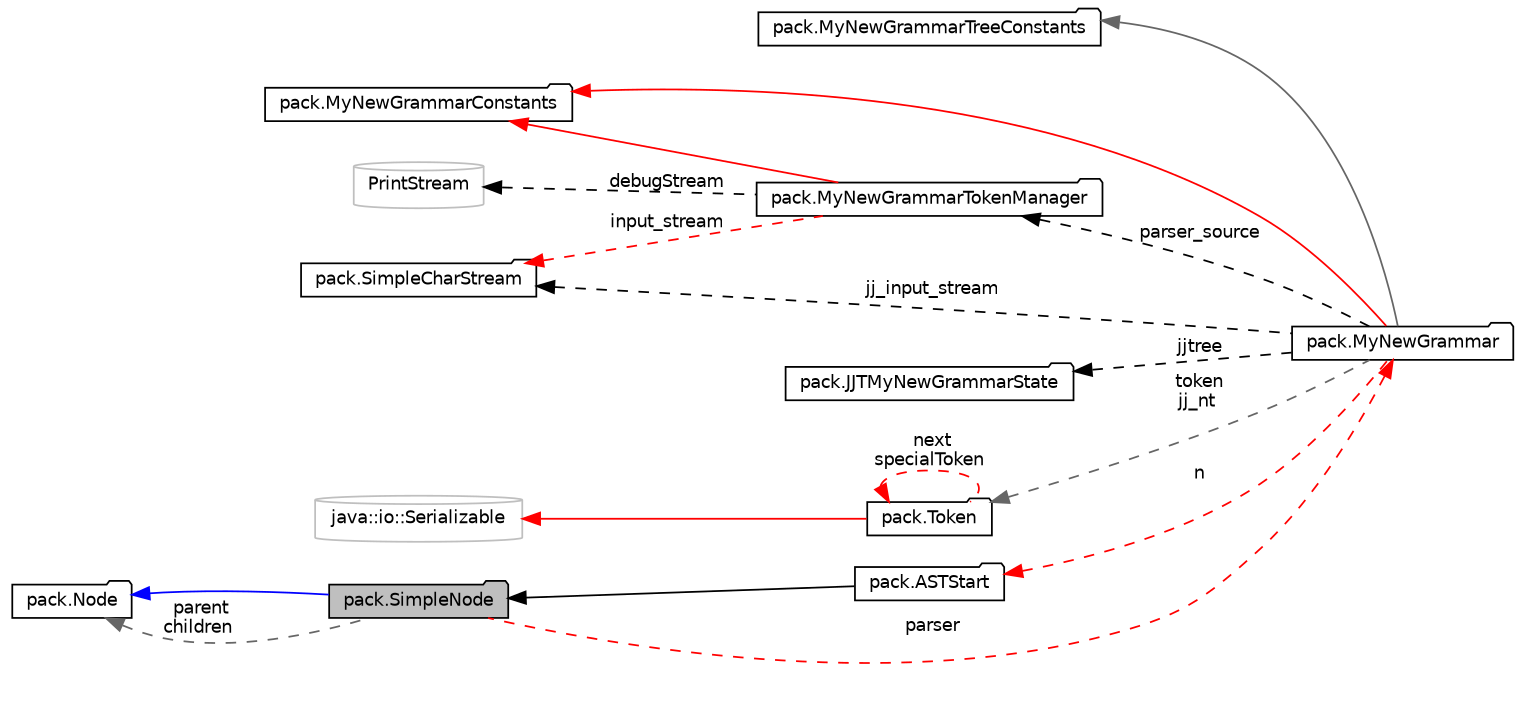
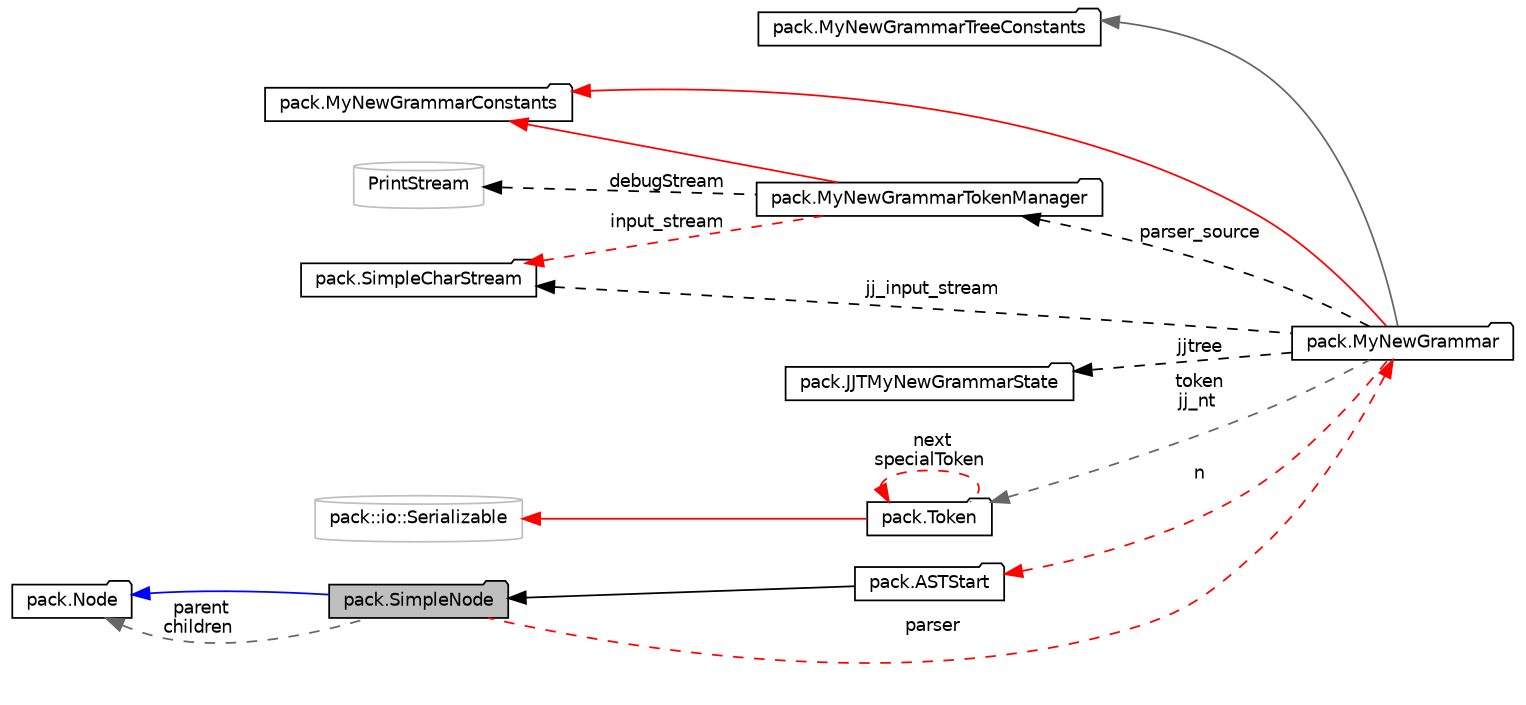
(419, 519) -> (419, 519)
